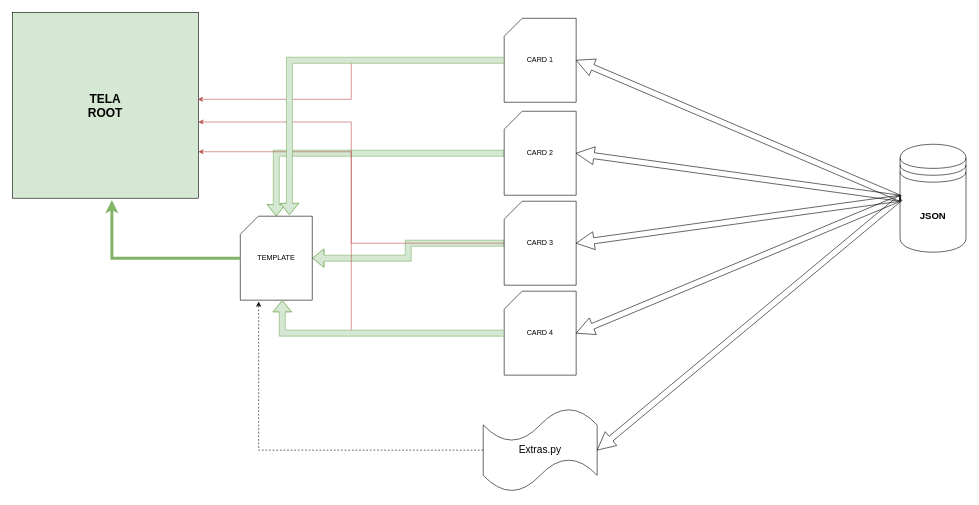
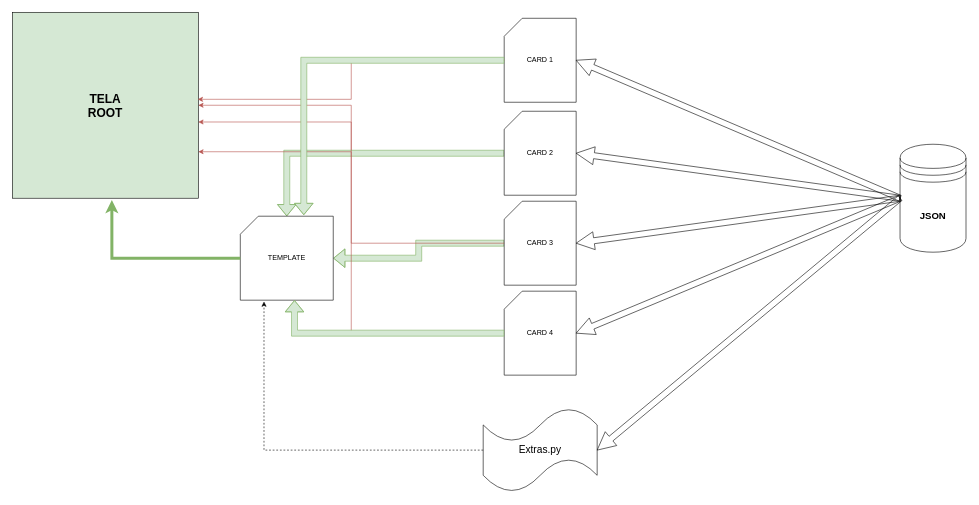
none -> (298, 105)
(276, 258) -> (287, 258)
